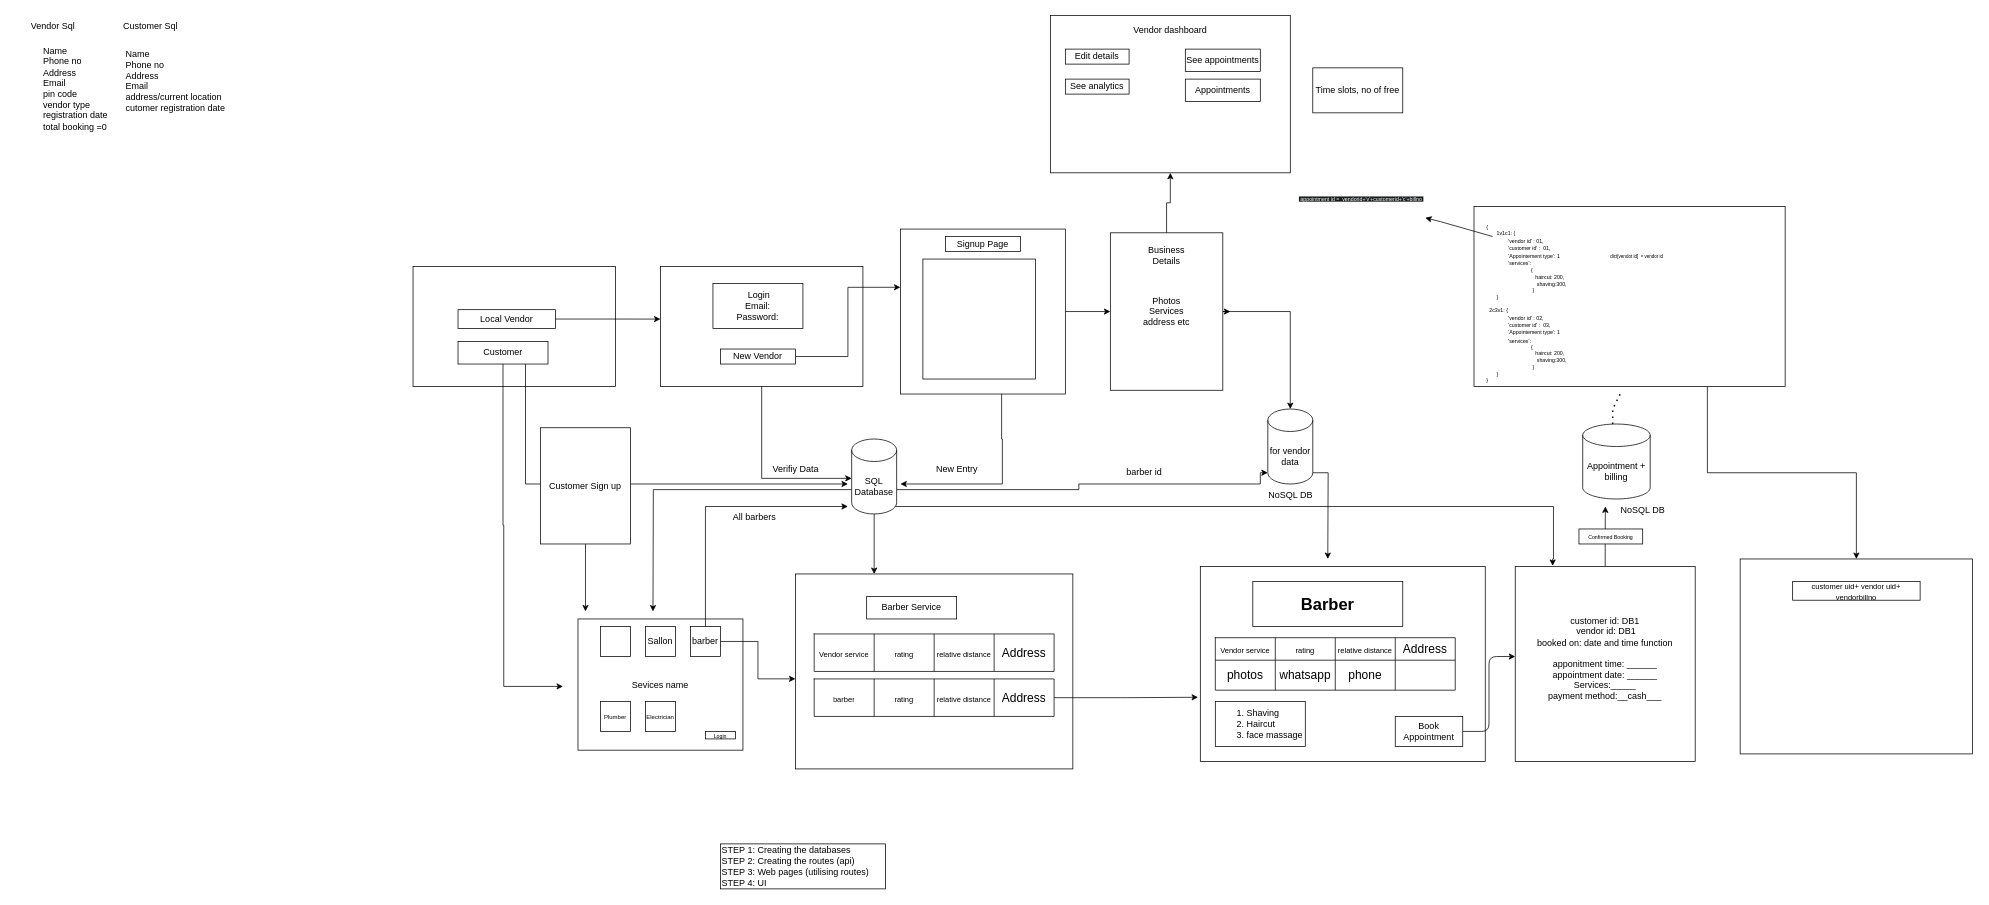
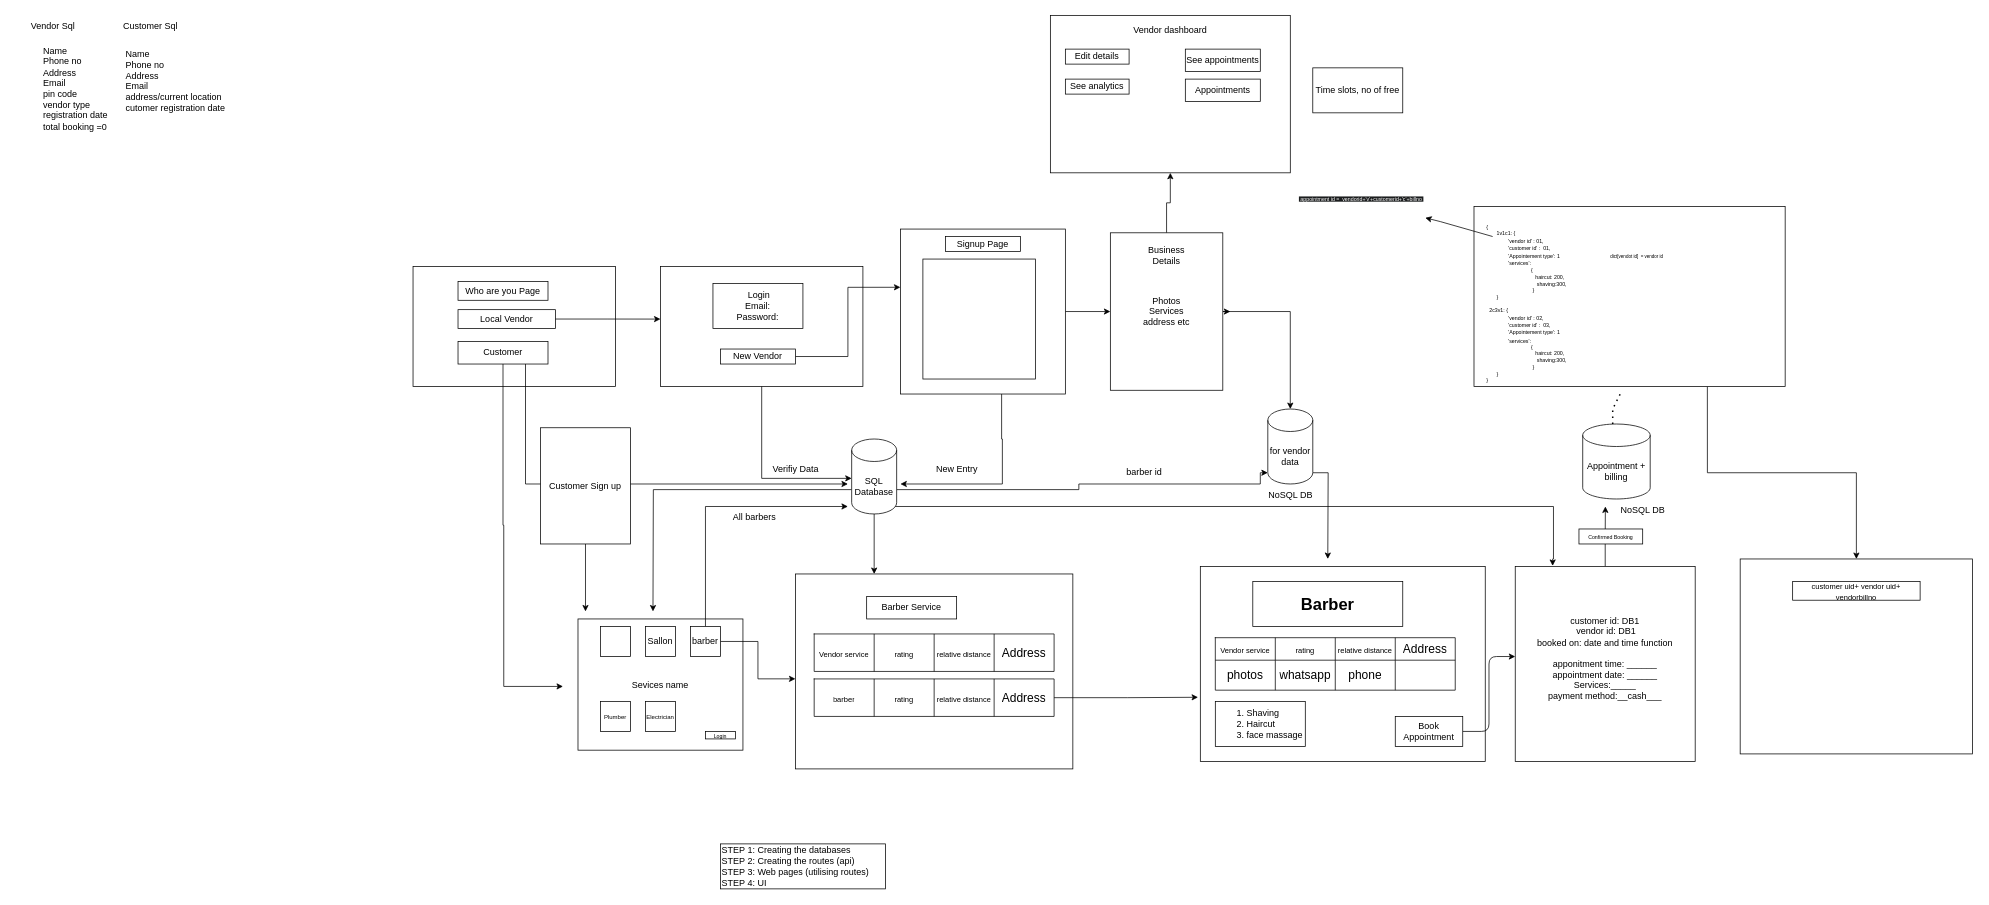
none -> (503, 291)
